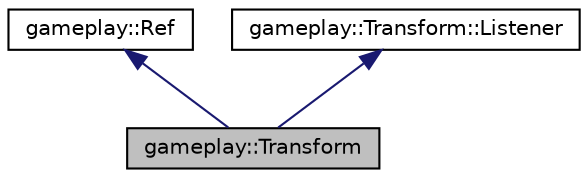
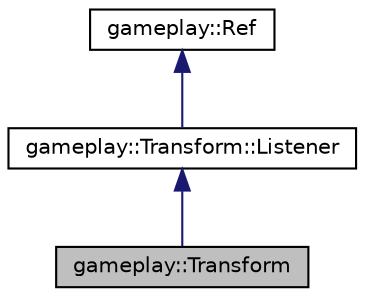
(186, 95) -> (182, 100)
